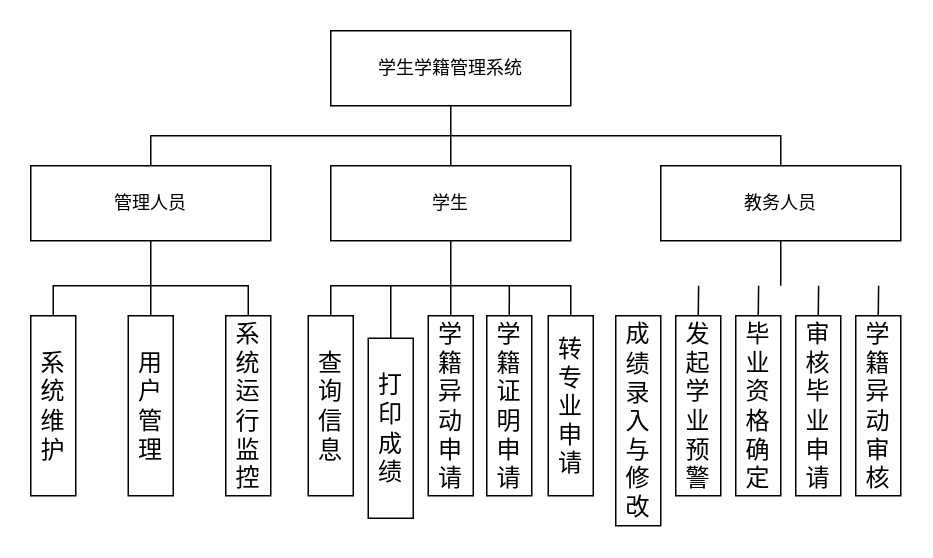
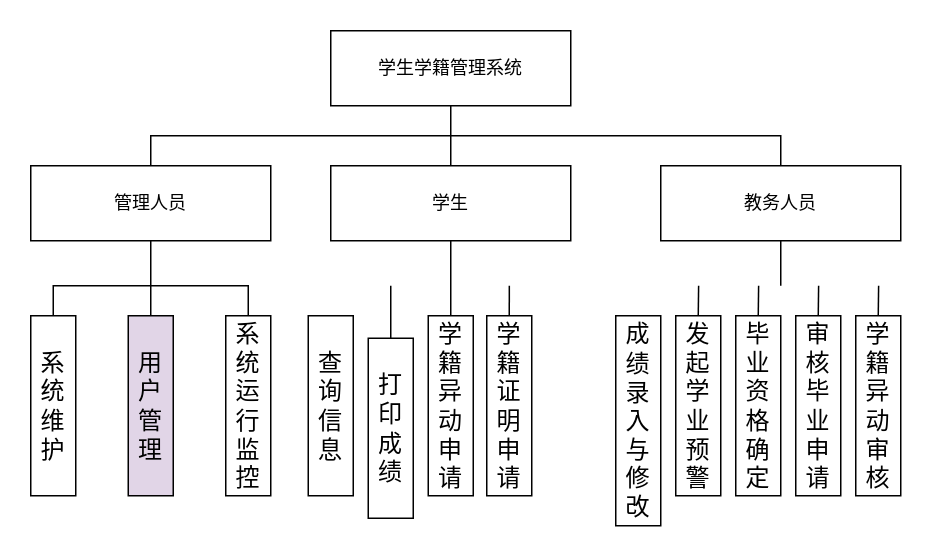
(453, 286) -> none
(151, 406) -> (151, 406)
(571, 406) -> none
